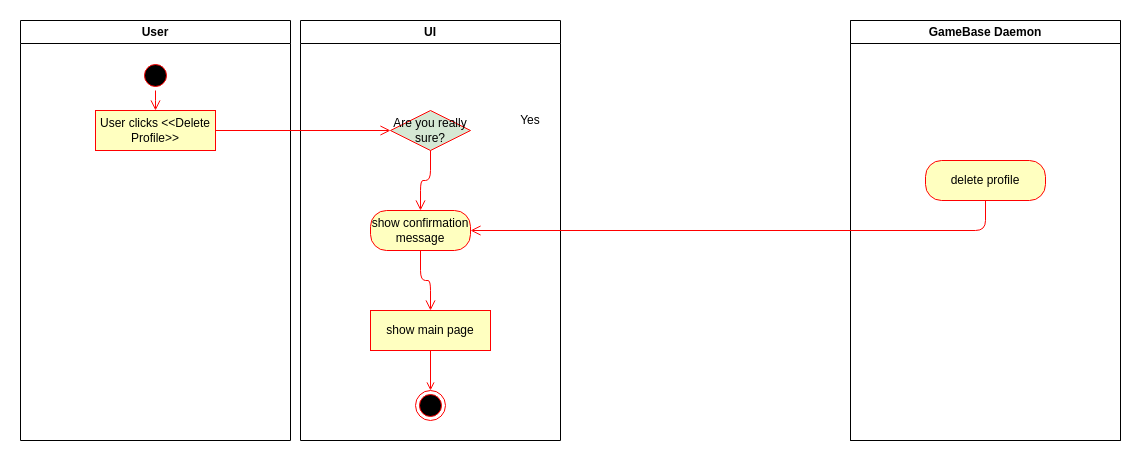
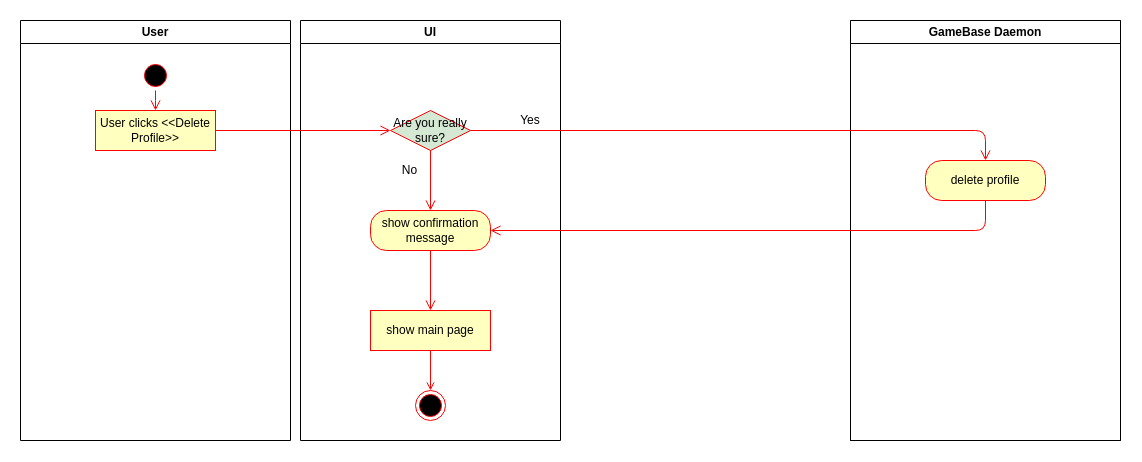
none -> (737, 131)
none -> (410, 171)
(421, 231) -> (431, 231)
